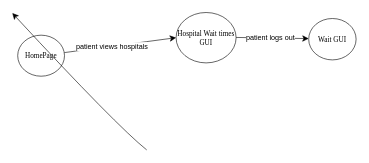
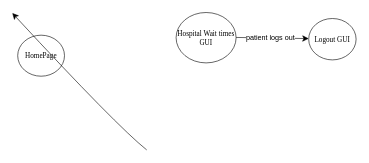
(332, 39) -> (332, 39)
(119, 45) -> none
